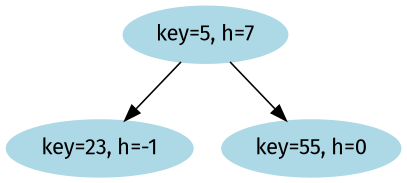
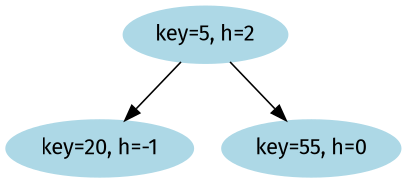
(206, 35) -> (206, 35)
(100, 148) -> (100, 148)
